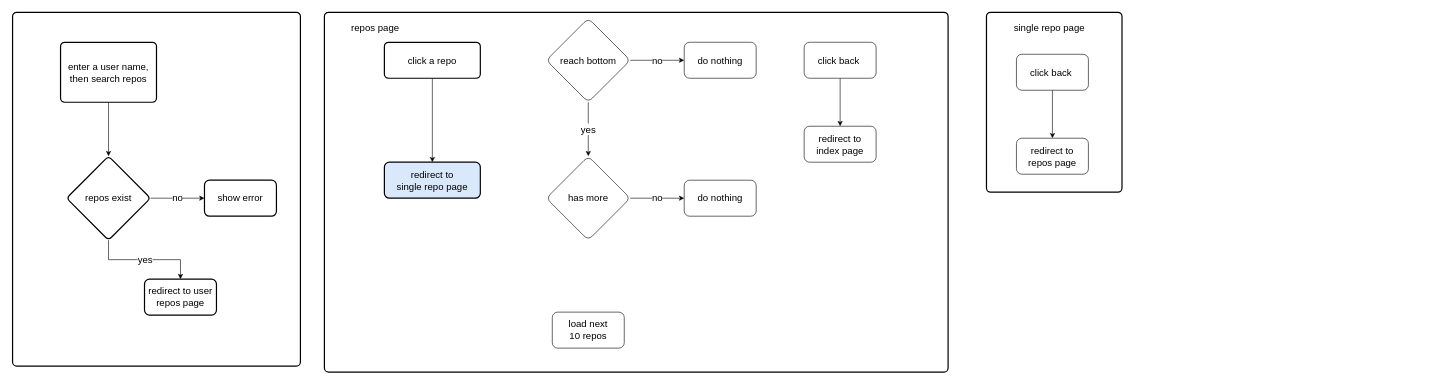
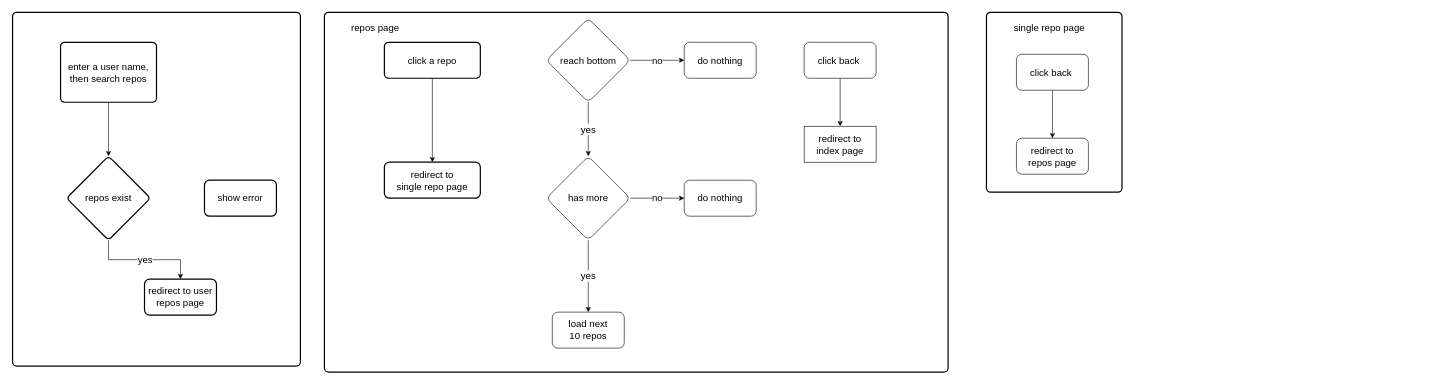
(840, 144) -> (840, 144)
(432, 180) -> (432, 180)
(177, 198) -> none
none -> (588, 276)
